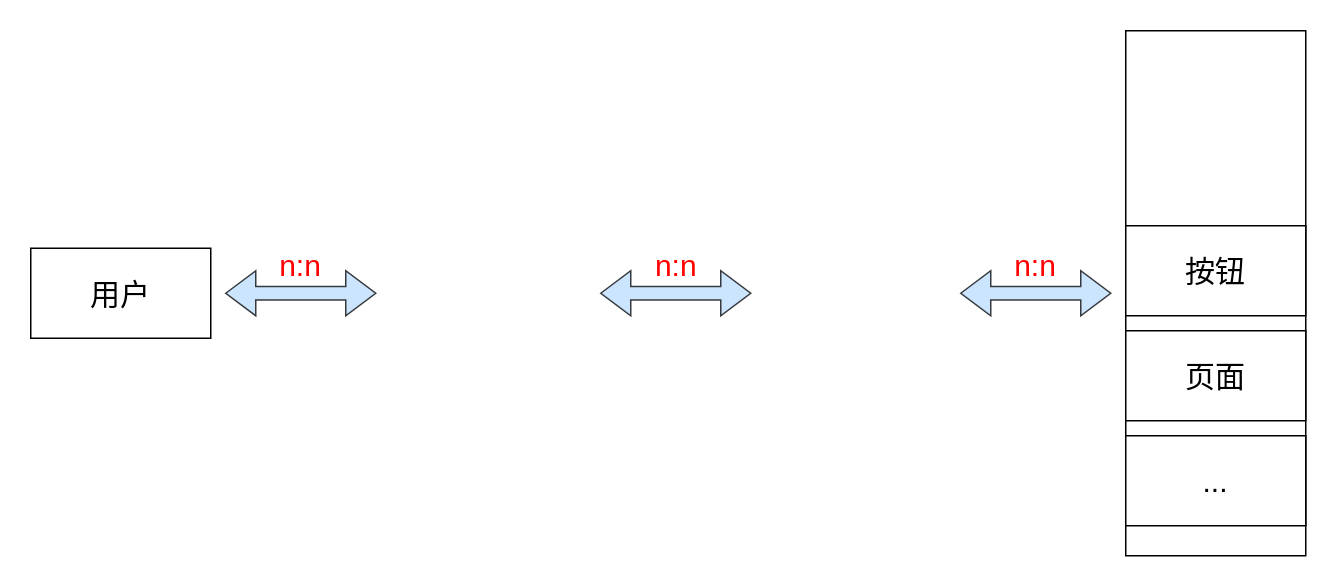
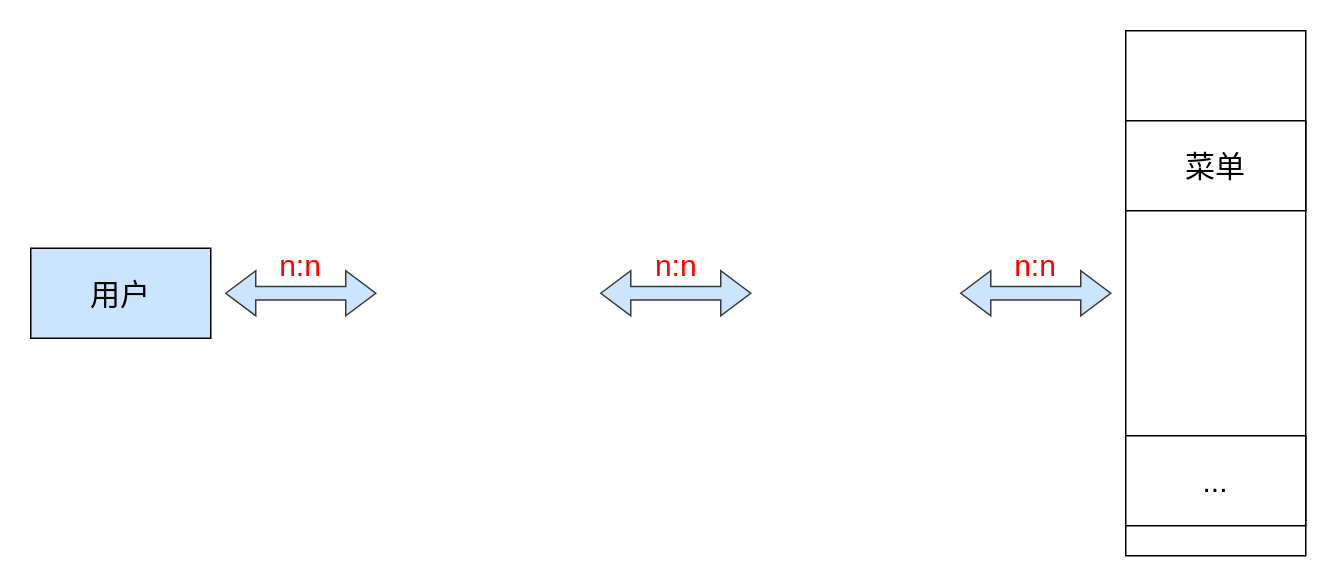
none -> (1216, 166)
(1216, 271) -> none
(121, 293) -> (121, 293)
(1216, 376) -> none
